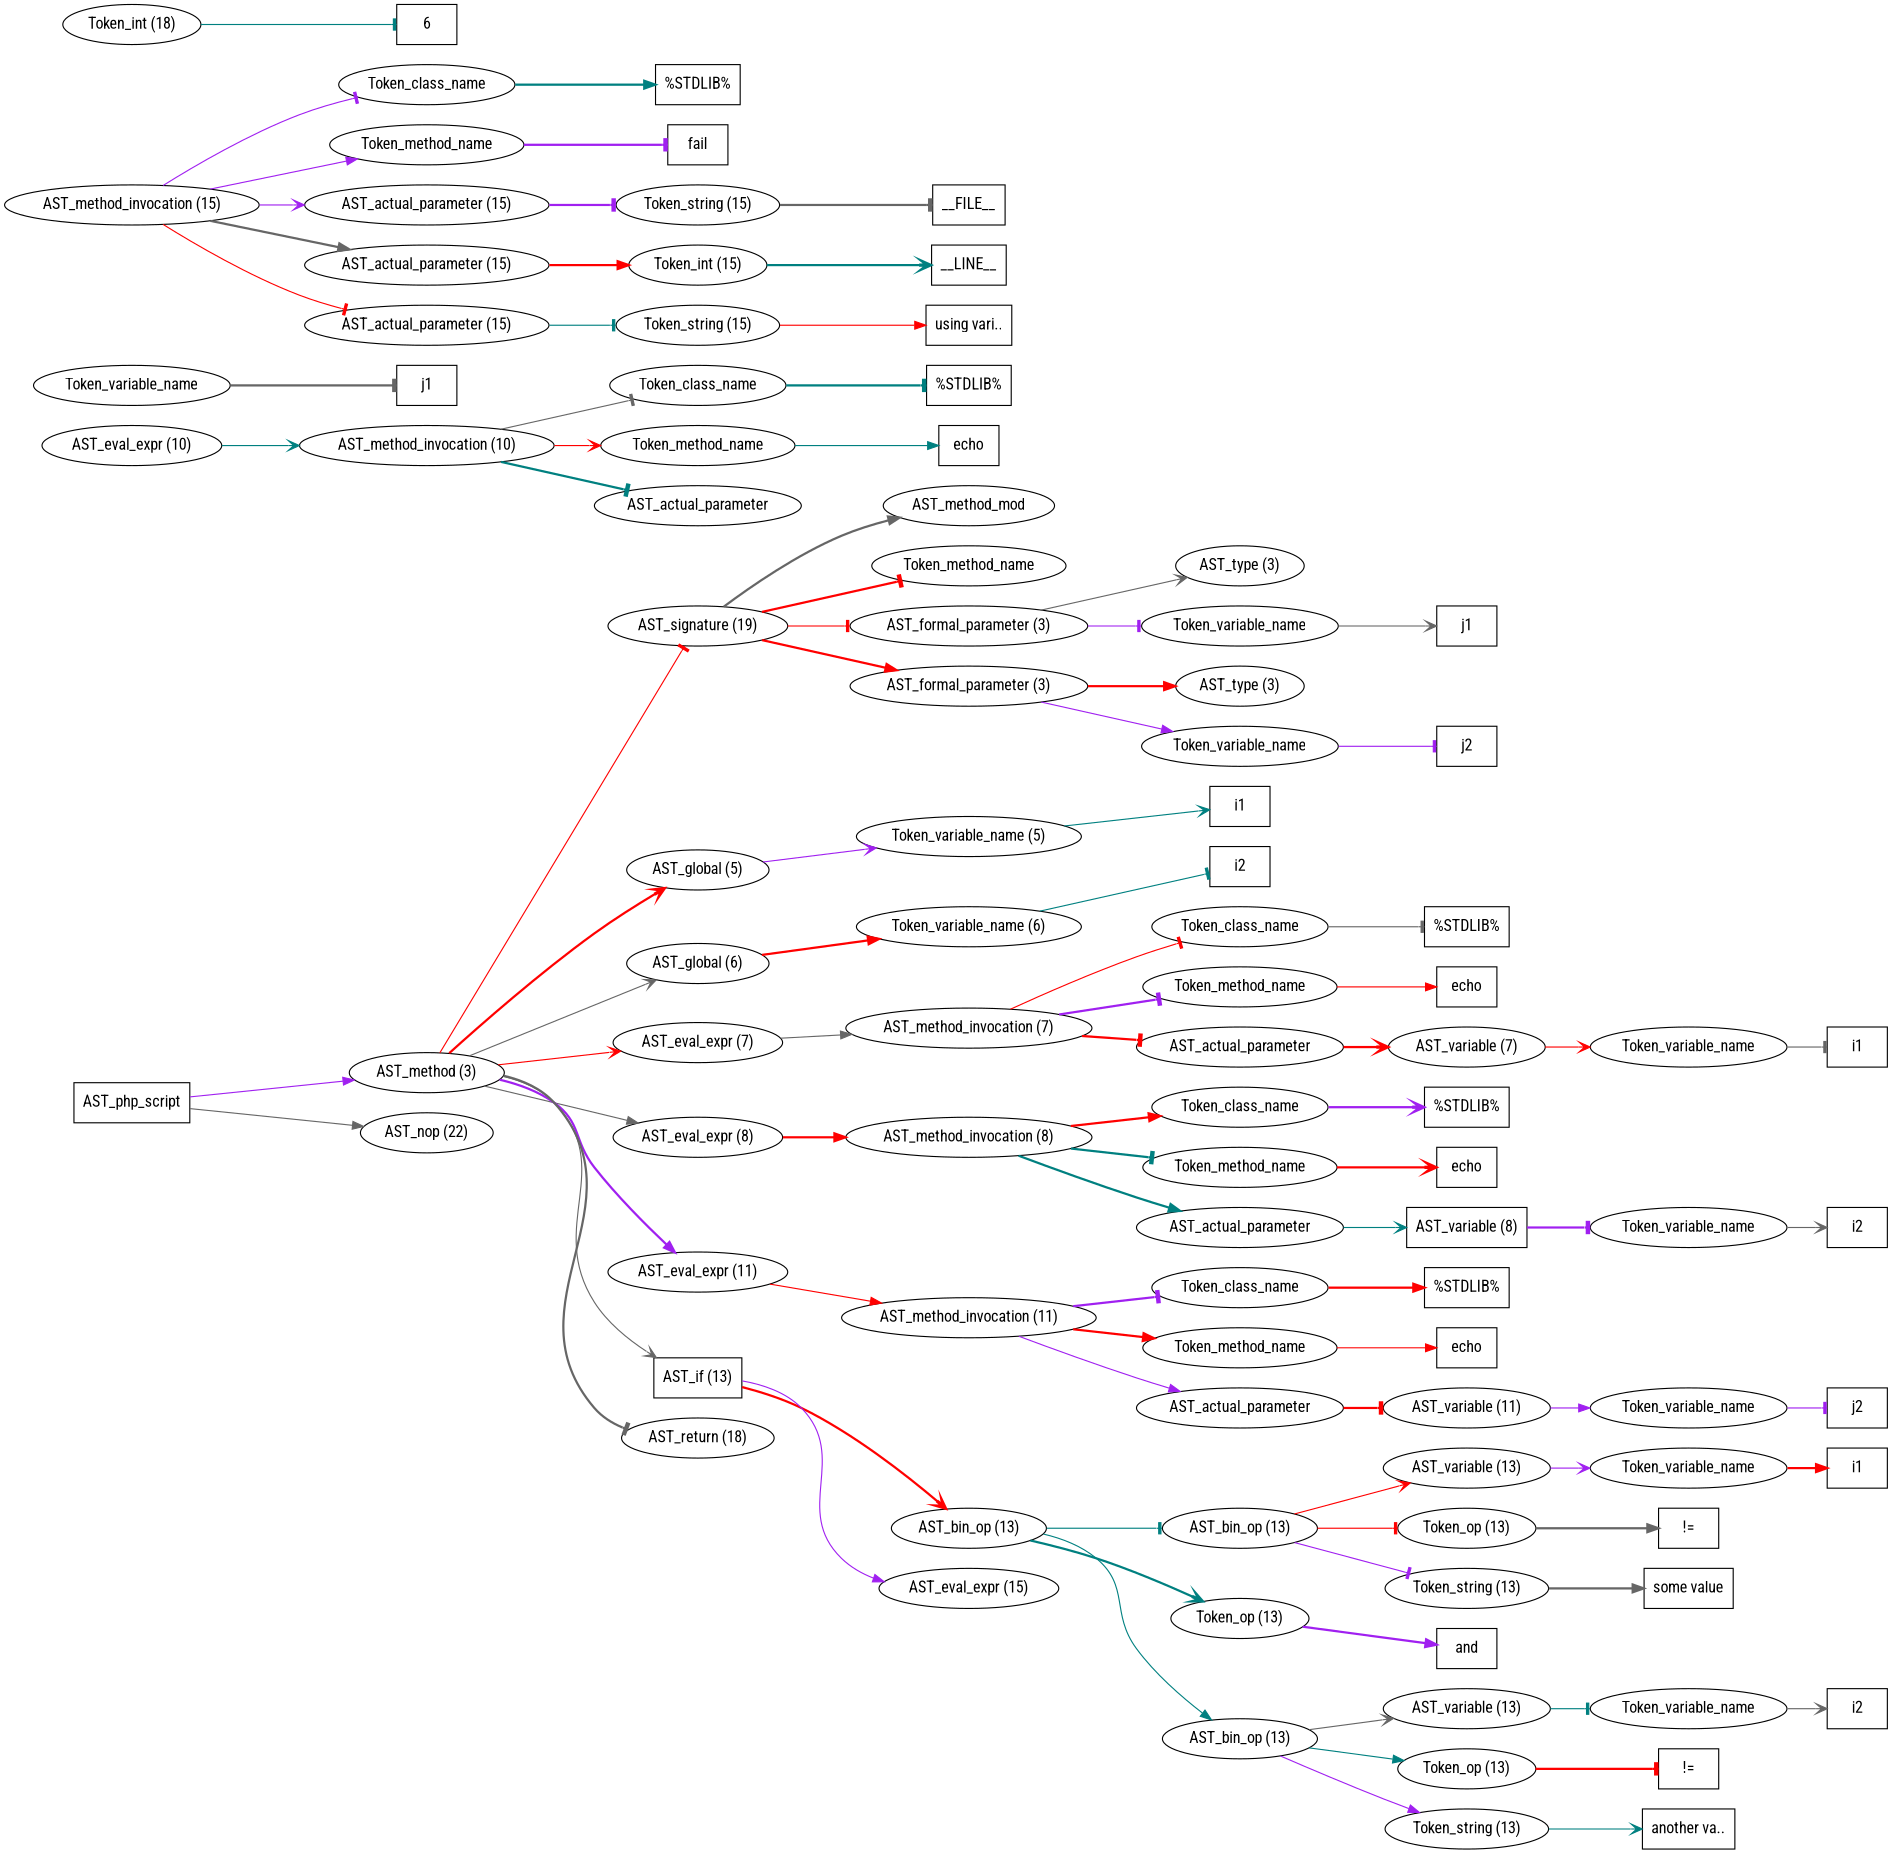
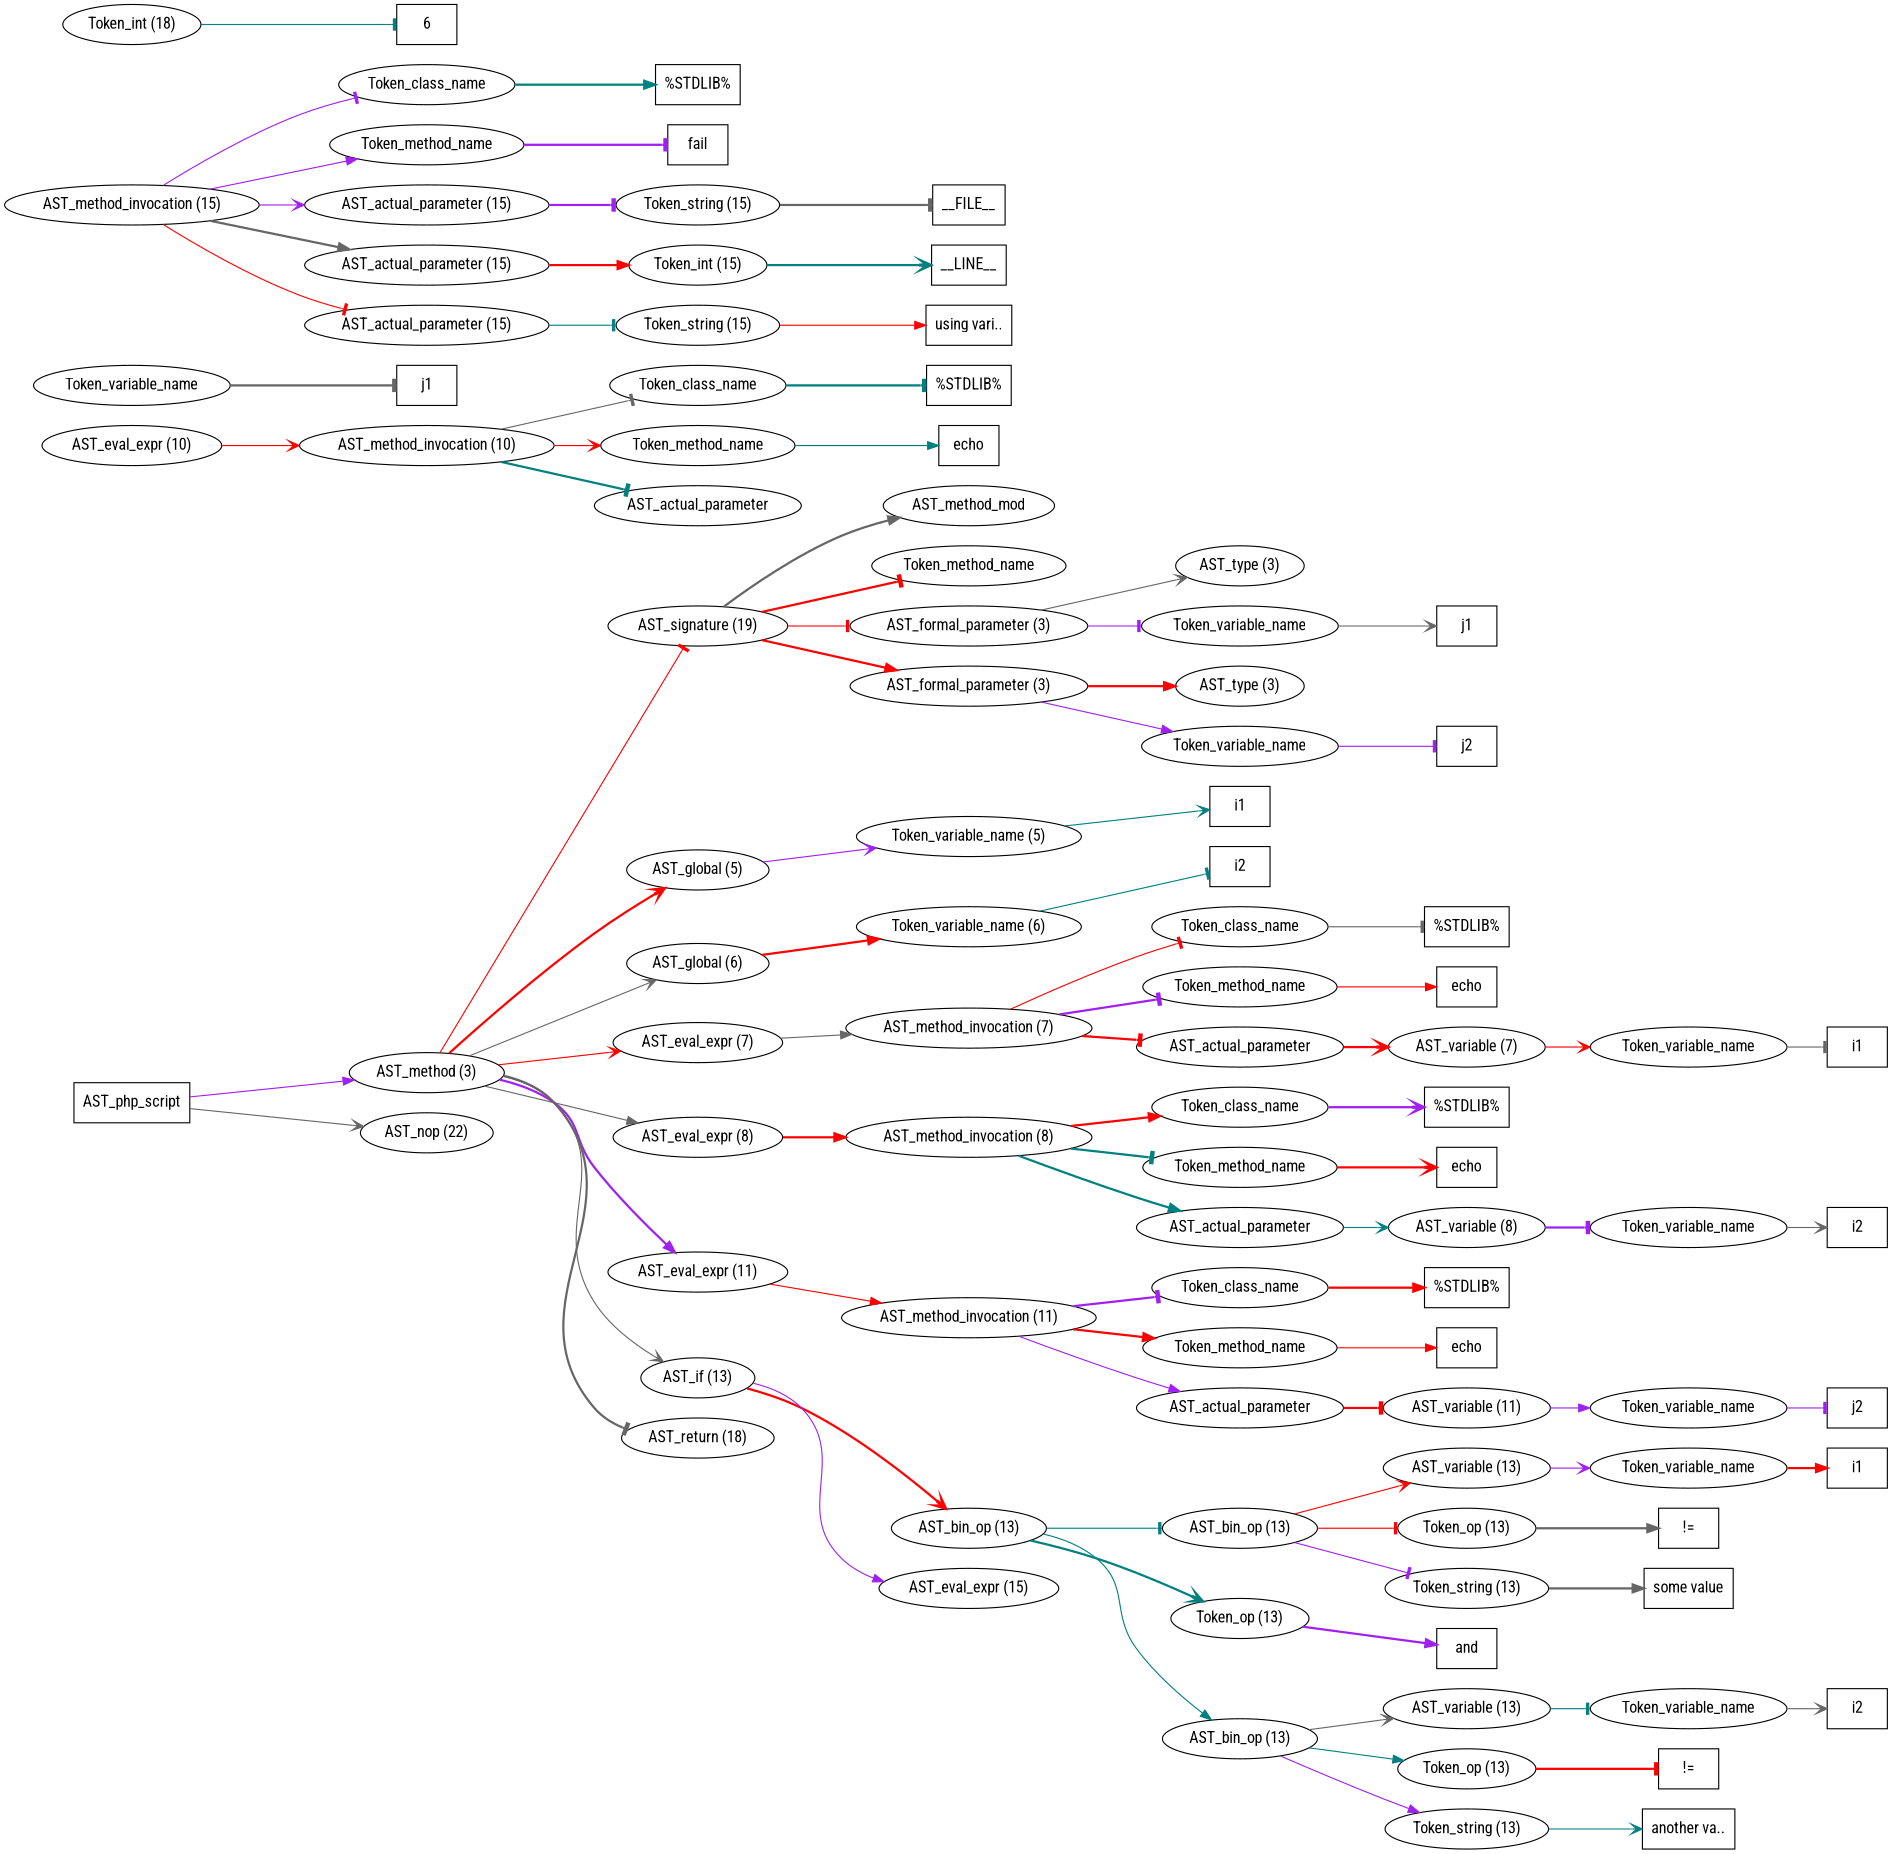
(255, 446) -> (255, 446)
(271, 1117) -> (271, 1117)
(1467, 1228) -> (1467, 1228)
(698, 1378) -> (698, 1378)
